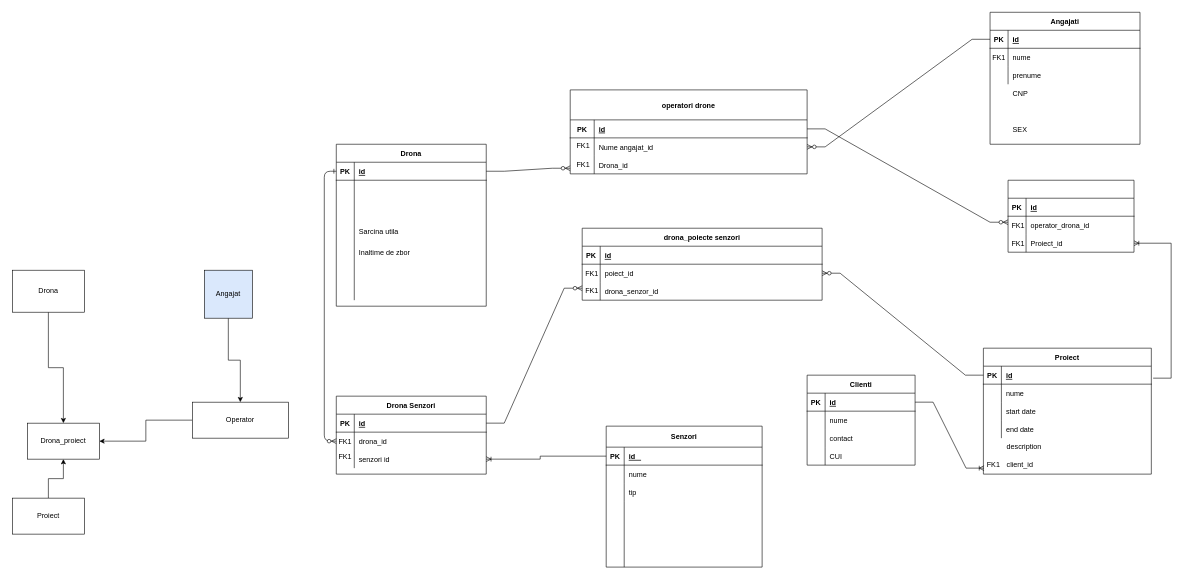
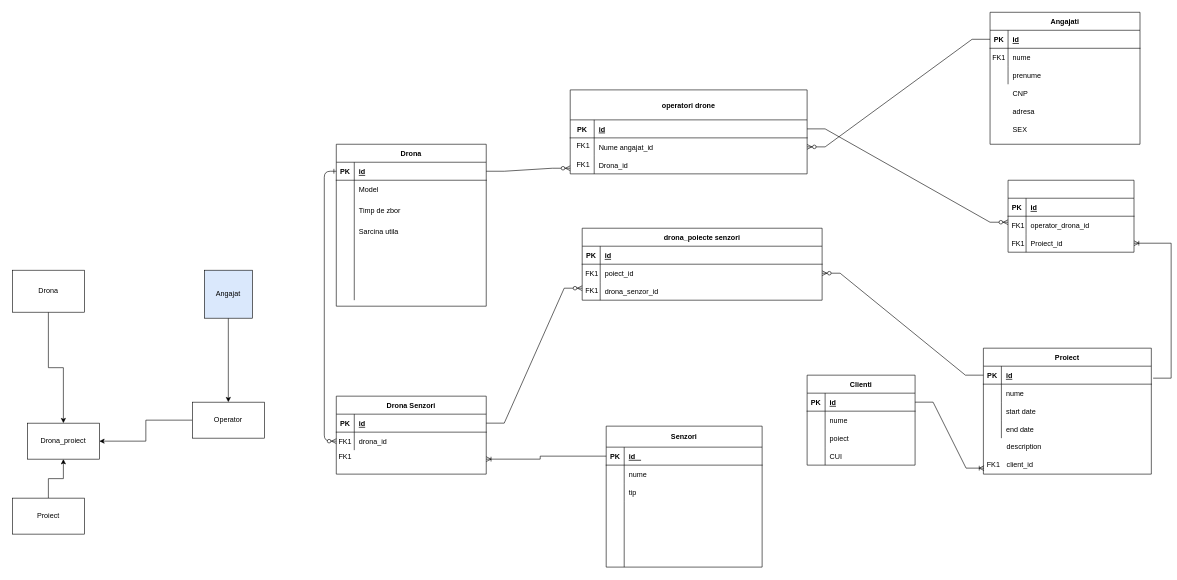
none -> (1074, 111)
none -> (420, 189)
none -> (420, 210)
(420, 252) -> none
(240, 420) -> (228, 420)
(844, 439) -> (841, 439)
(420, 459) -> none
